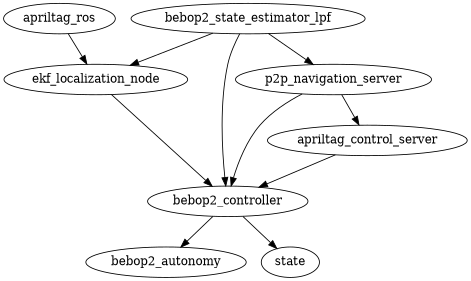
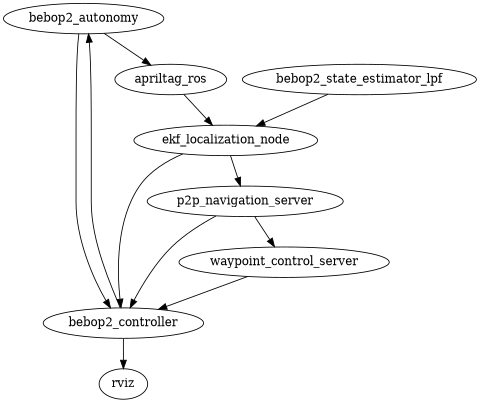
none -> (124, 47)
(287, 47) -> (234, 167)
(223, 104) -> (76, 170)
(367, 140) -> (284, 262)
(290, 262) -> (123, 384)
